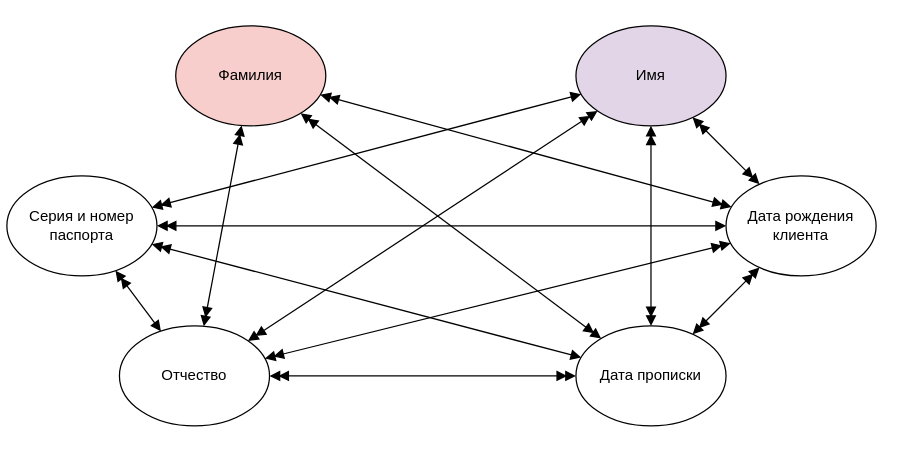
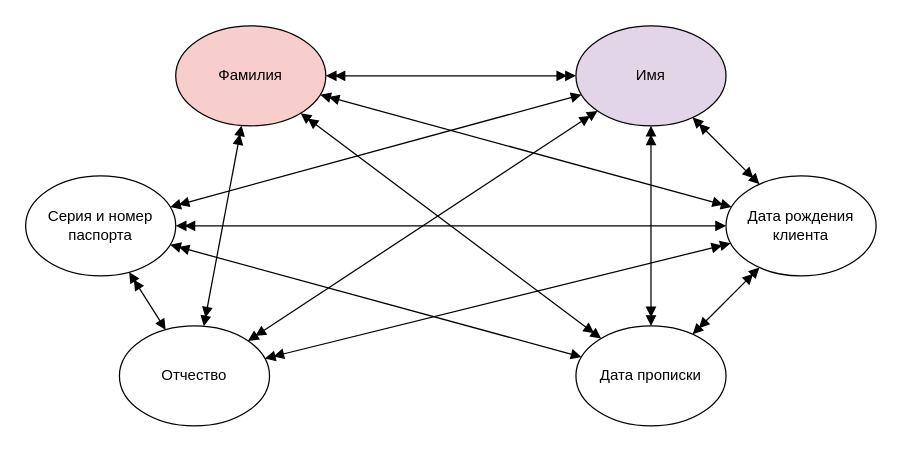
none -> (451, 76)
(82, 226) -> (101, 226)
(423, 376) -> none
